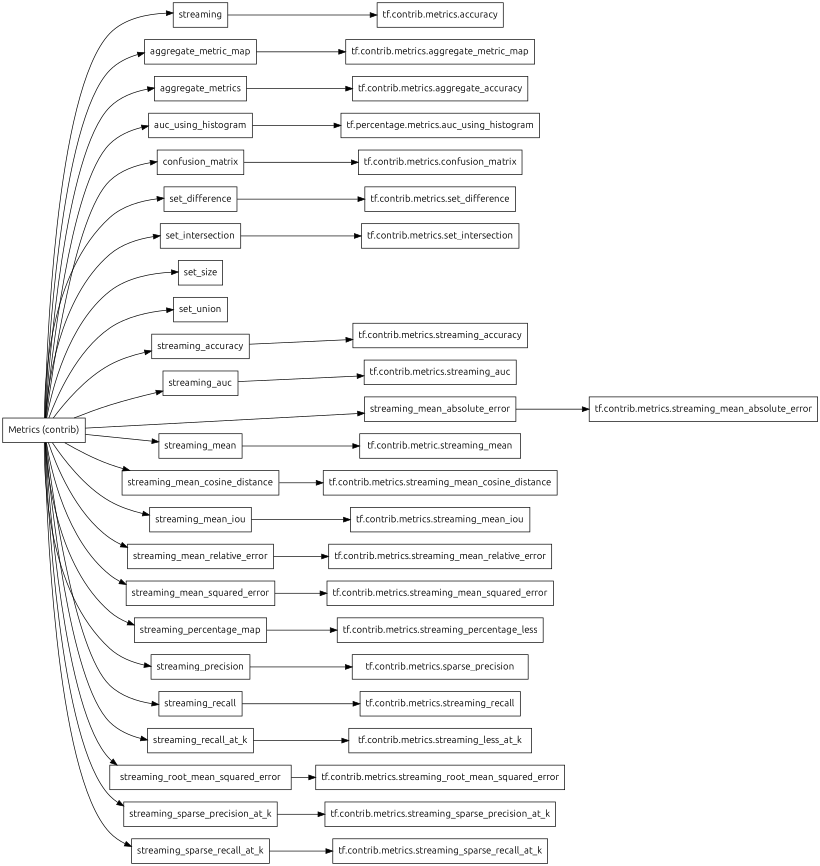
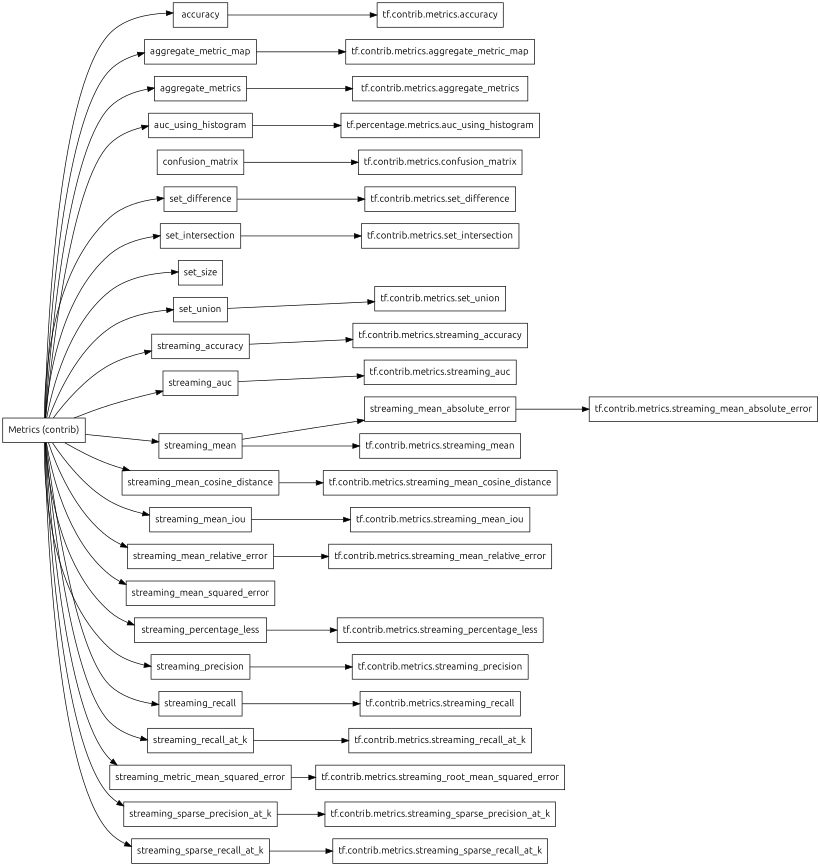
(200, 15) -> (200, 15)
(440, 89) -> (440, 89)
(77, 253) -> none
none -> (440, 299)
(221, 421) -> (300, 430)
(440, 446) -> (440, 446)
(440, 593) -> none
(200, 630) -> (200, 630)
(440, 667) -> (440, 667)
(440, 741) -> (440, 741)
(200, 777) -> (200, 777)
